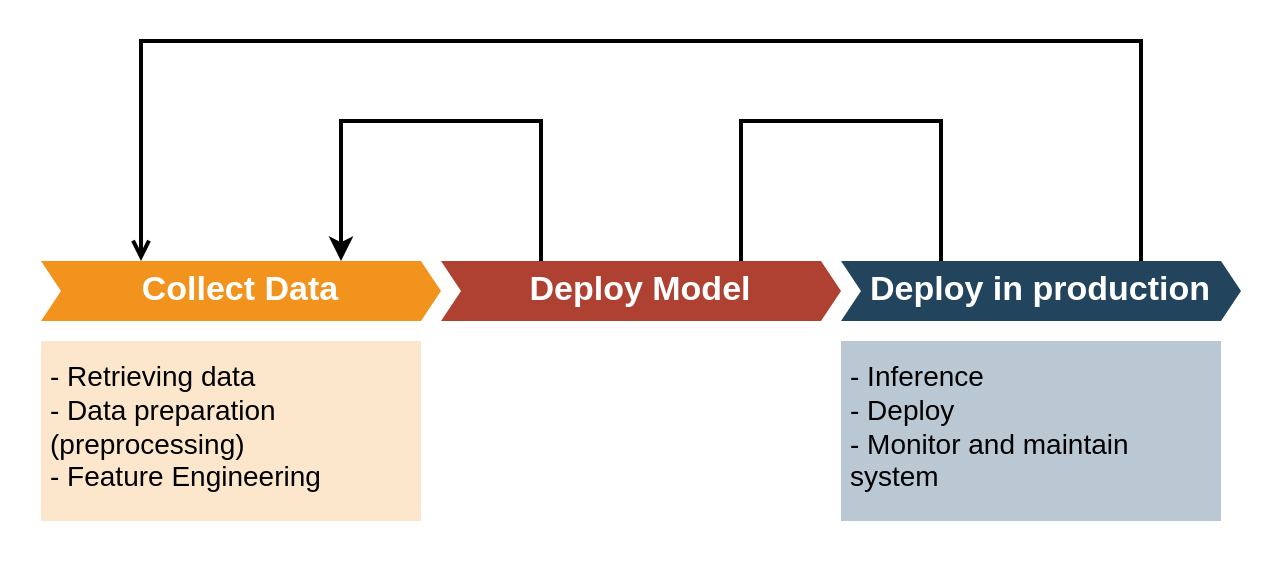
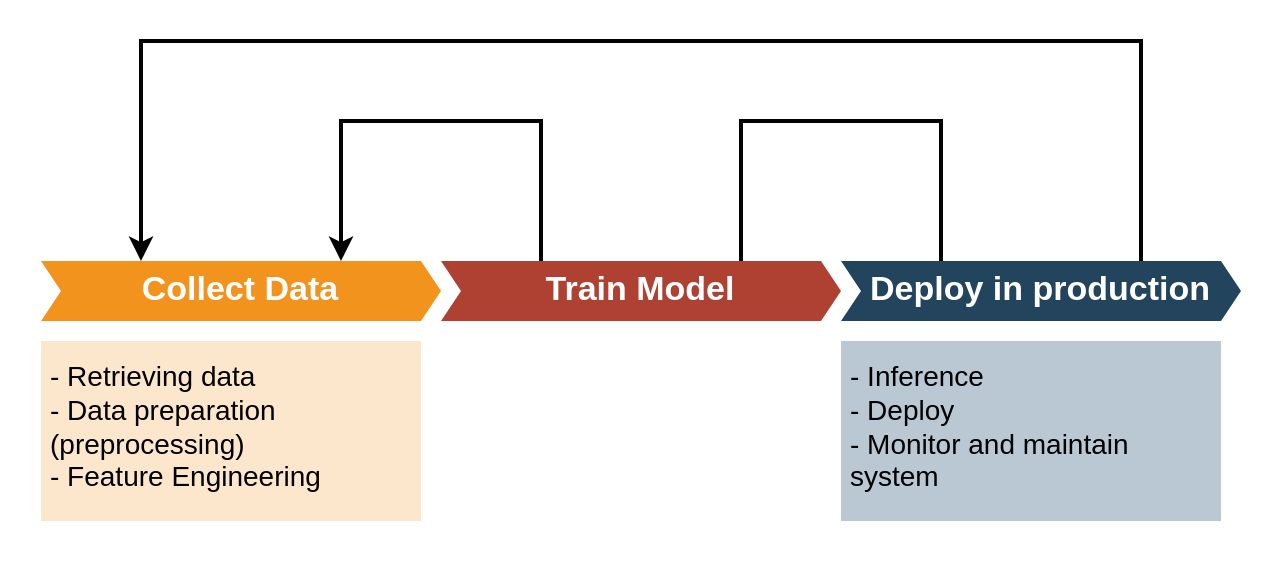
(141, 243) -> (141, 242)
(641, 291) -> (641, 291)
